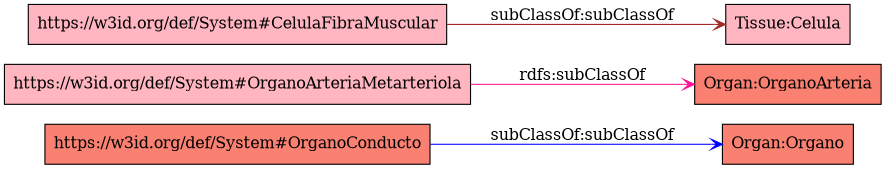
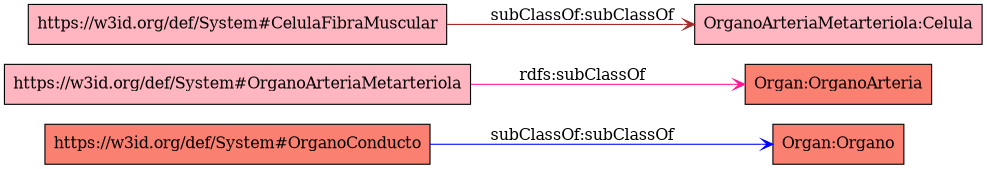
(788, 24) -> (838, 24)
